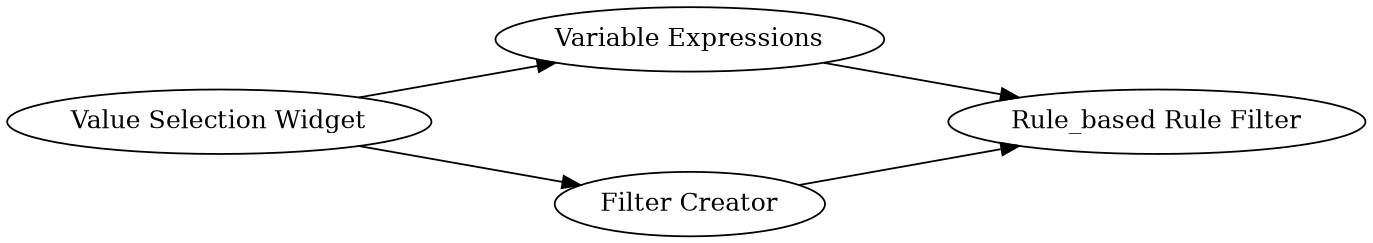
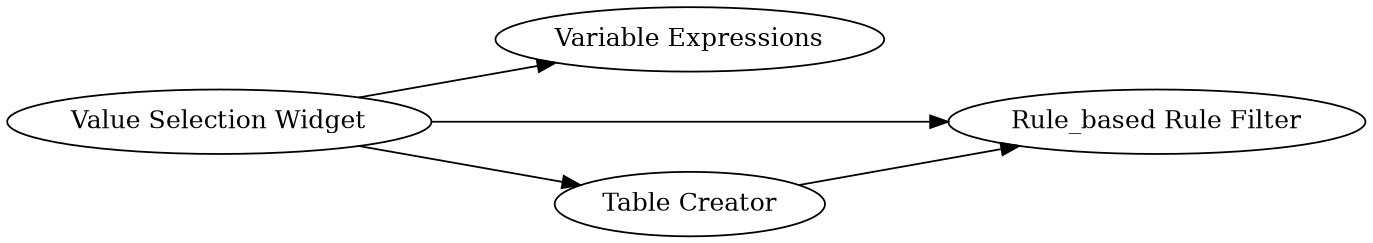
(912, 79) -> (681, 122)
(690, 204) -> (690, 204)
